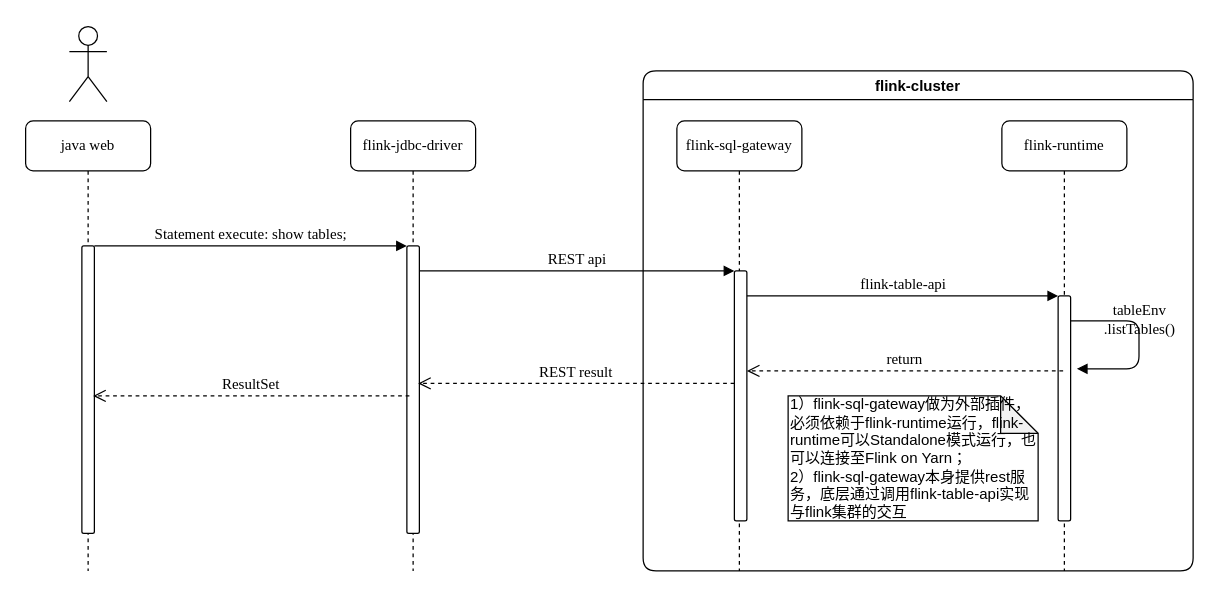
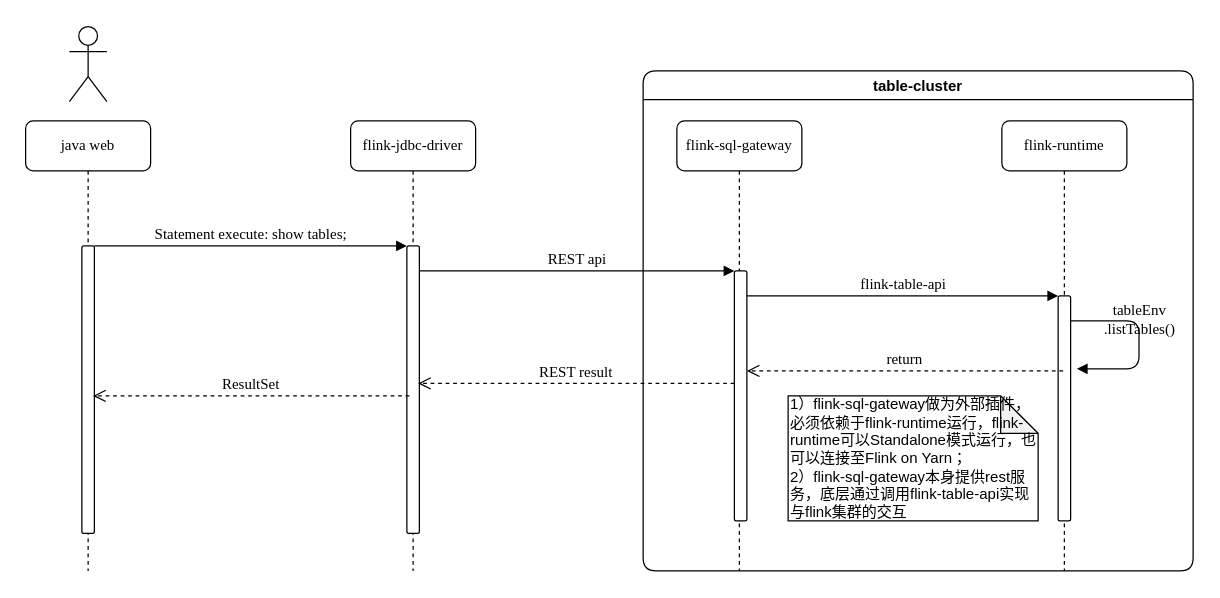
(918, 86) -> (918, 86)
